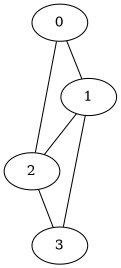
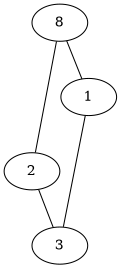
(60, 23) -> (60, 23)
(60, 134) -> none
